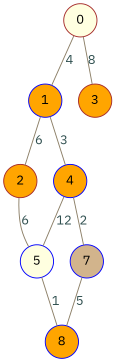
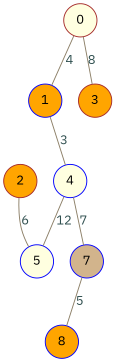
(33, 141) -> none
(70, 181) -> (70, 181)
(84, 221) -> (84, 221)
(49, 302) -> none
